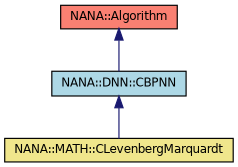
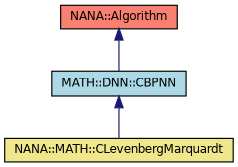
(119, 84) -> (119, 84)
